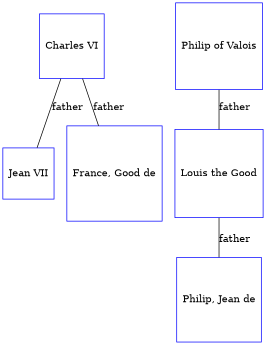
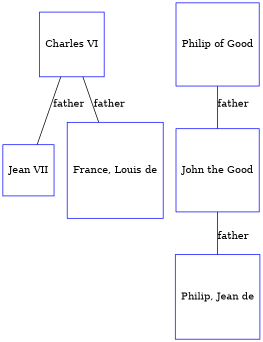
(219, 46) -> (218, 44)
(114, 174) -> (115, 170)
(219, 174) -> (218, 170)
